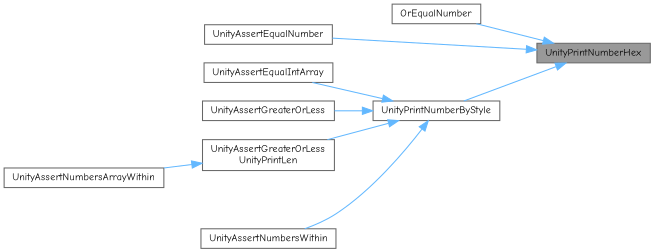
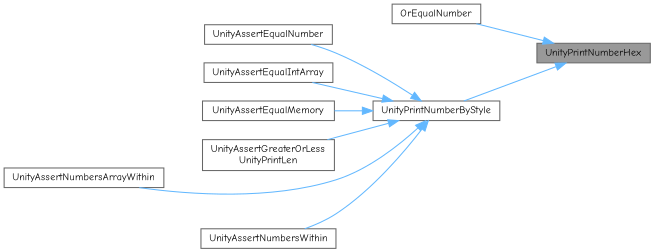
(429, 44) -> (363, 66)
(268, 111) -> (268, 111)
(178, 166) -> (287, 190)
